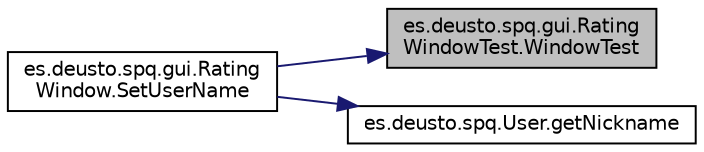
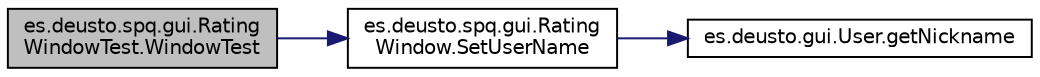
(322, 61) -> (303, 38)
(522, 125) -> (860, 38)
